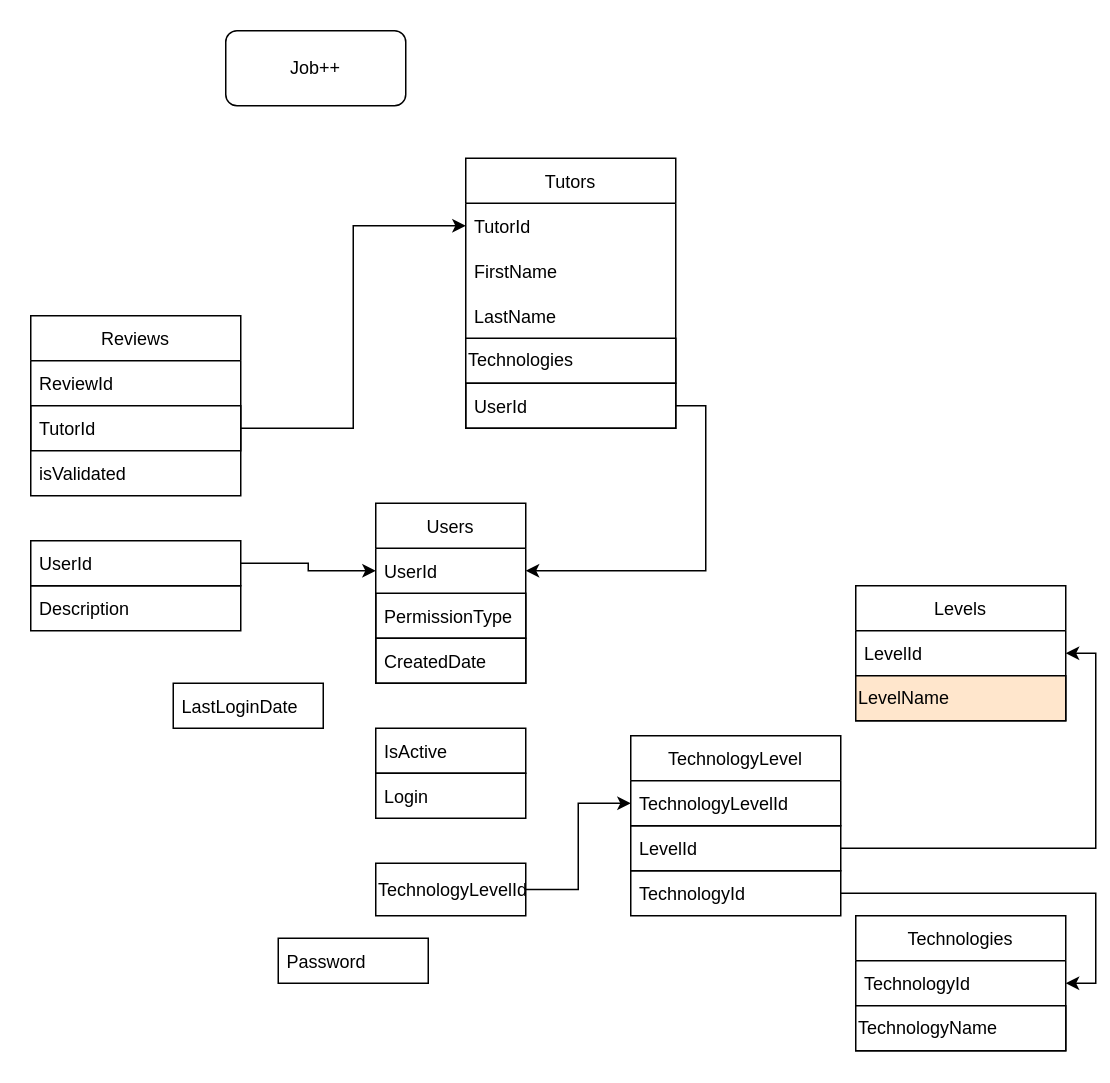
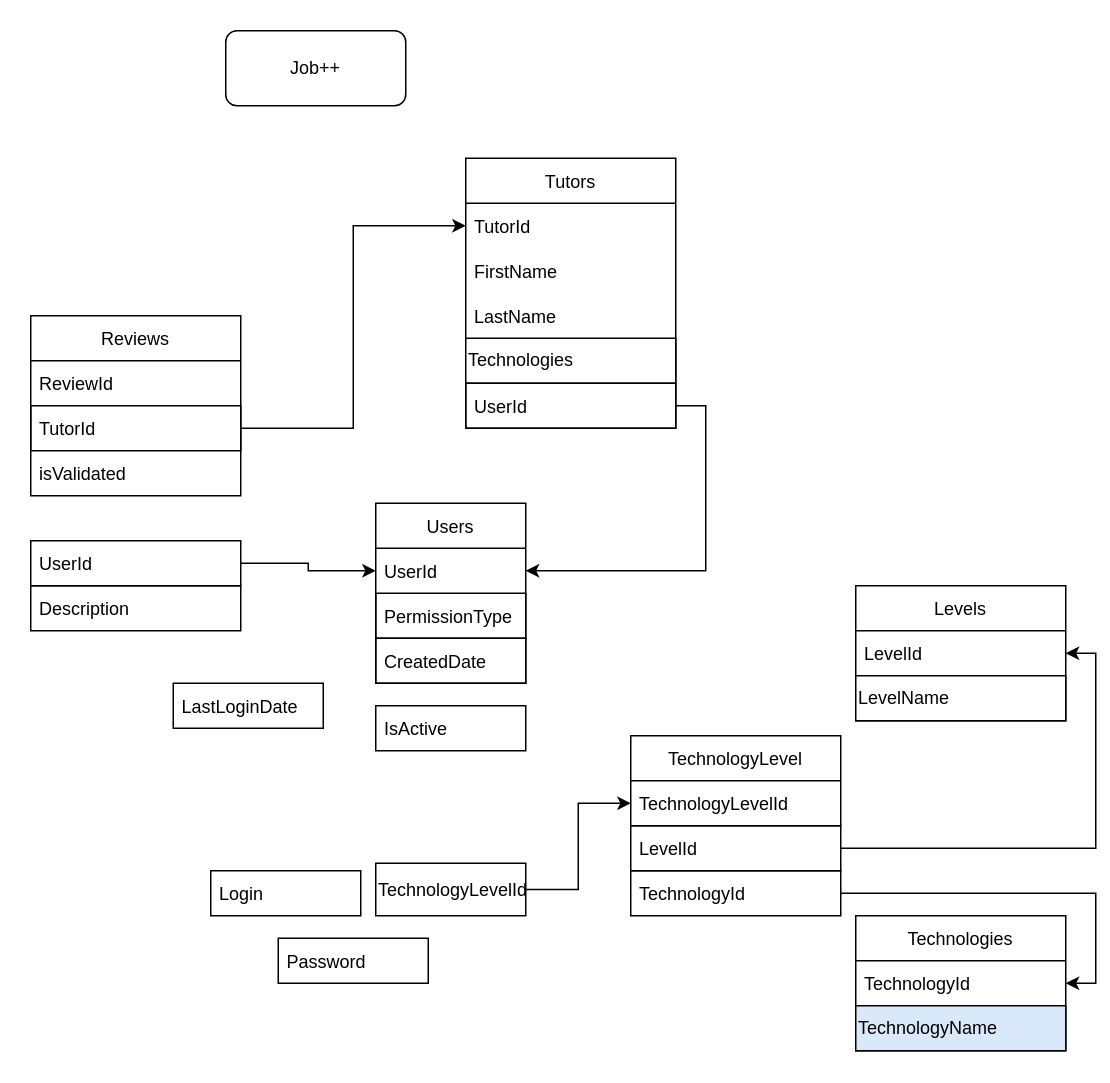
(961, 698) -> (961, 698)
(451, 751) -> (451, 728)
(451, 796) -> (286, 893)
(961, 1028) -> (961, 1028)
